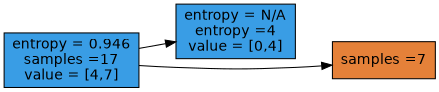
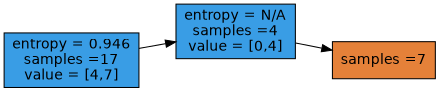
(236, 31) -> (236, 31)
(230, 69) -> (309, 46)
